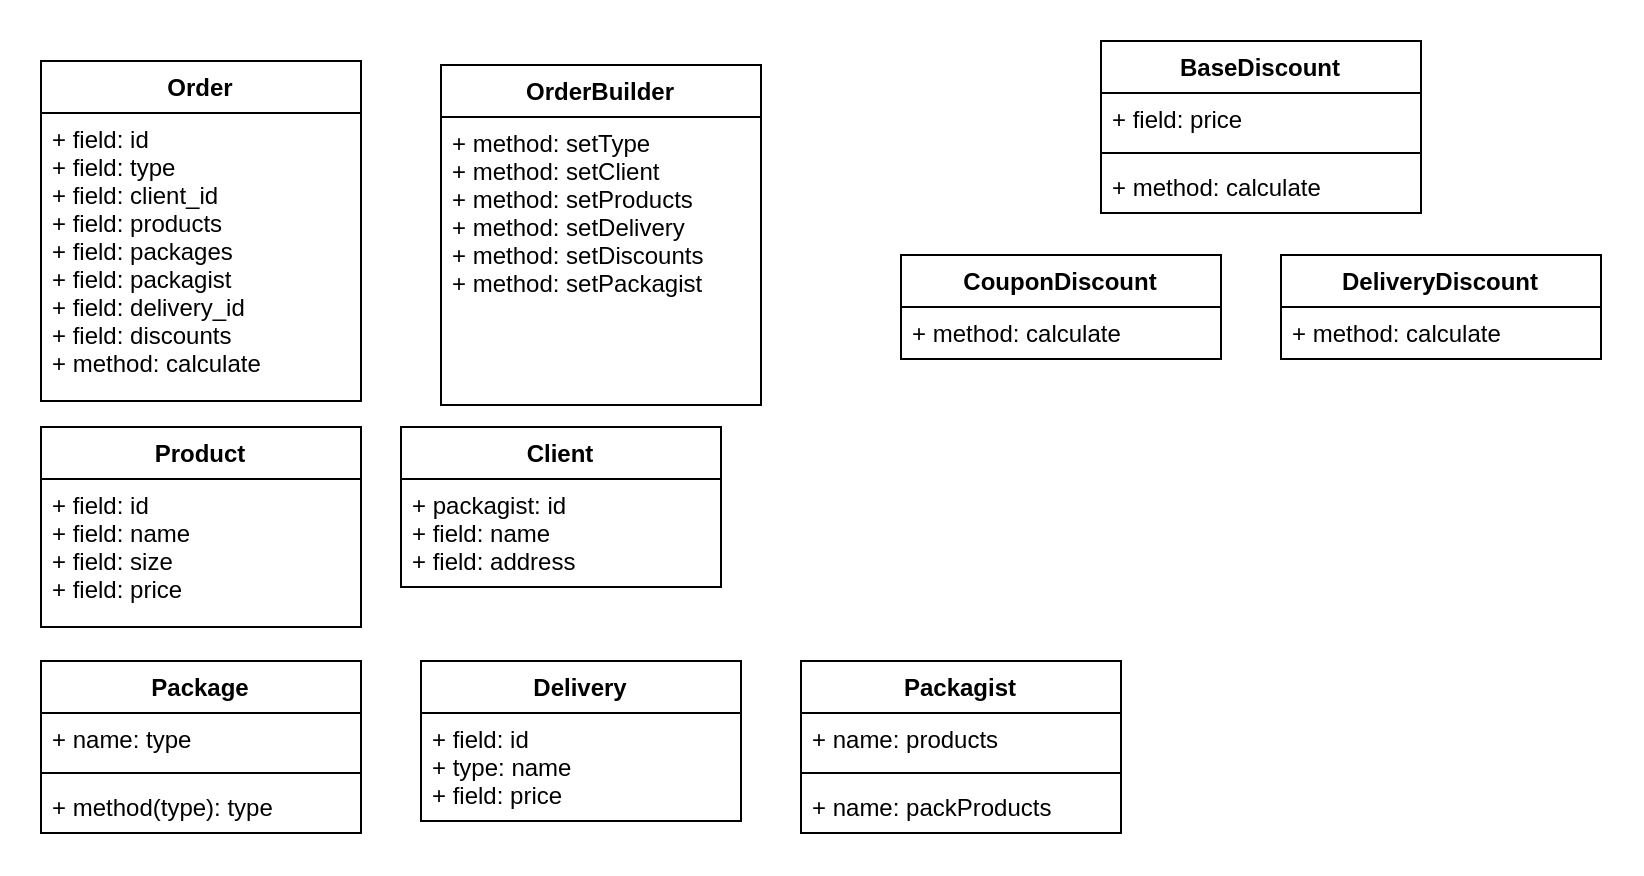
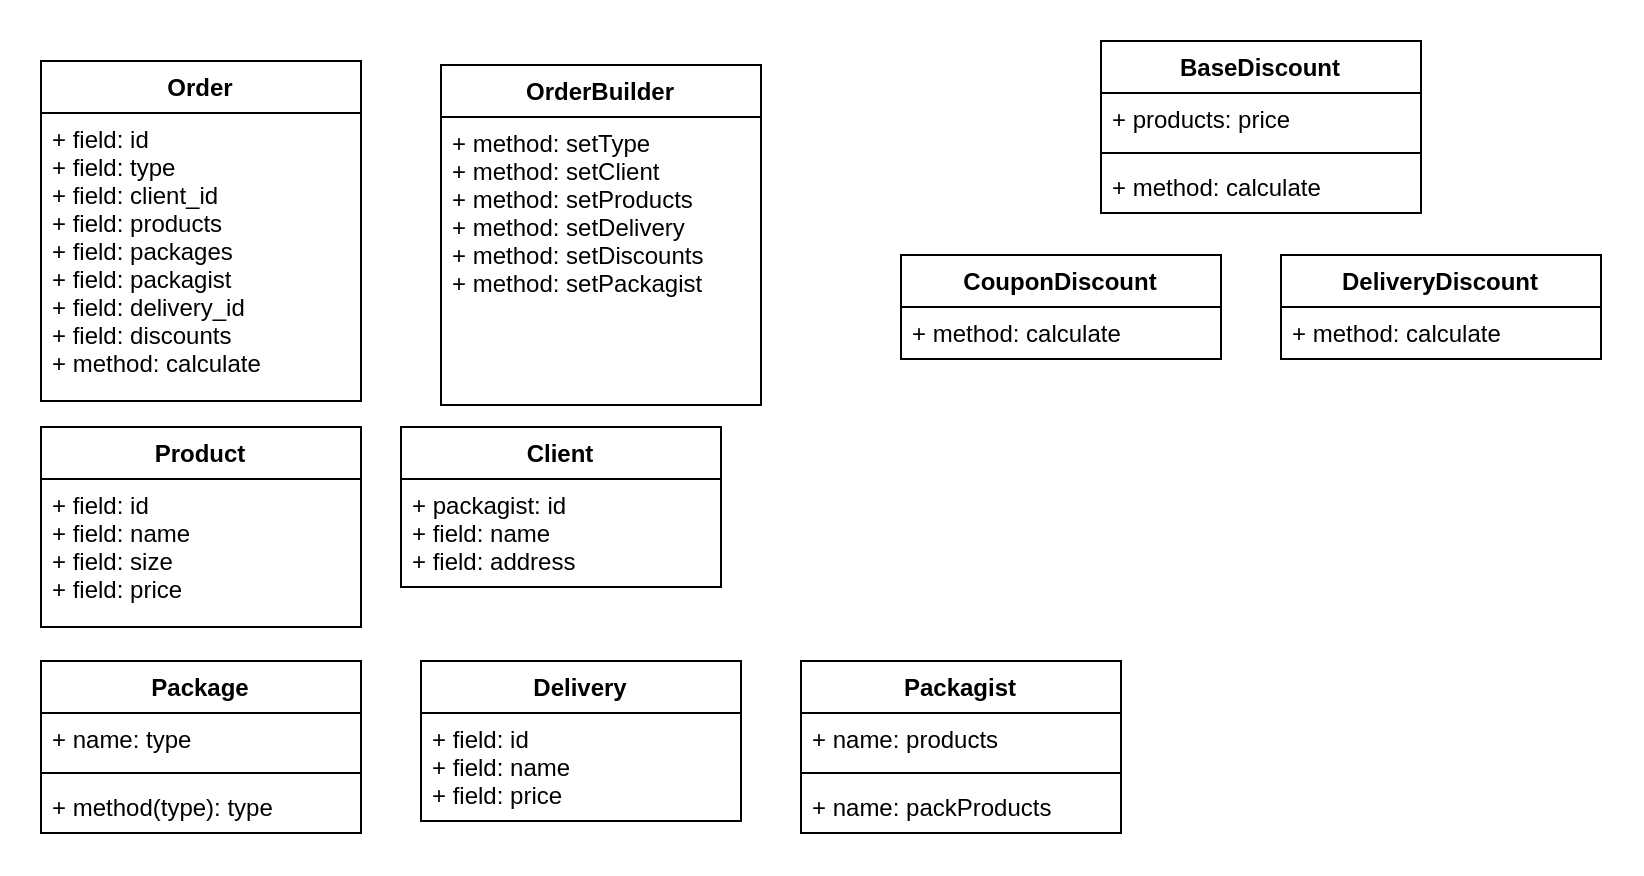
(1187, 120) -> (1214, 120)
(487, 740) -> (487, 740)
